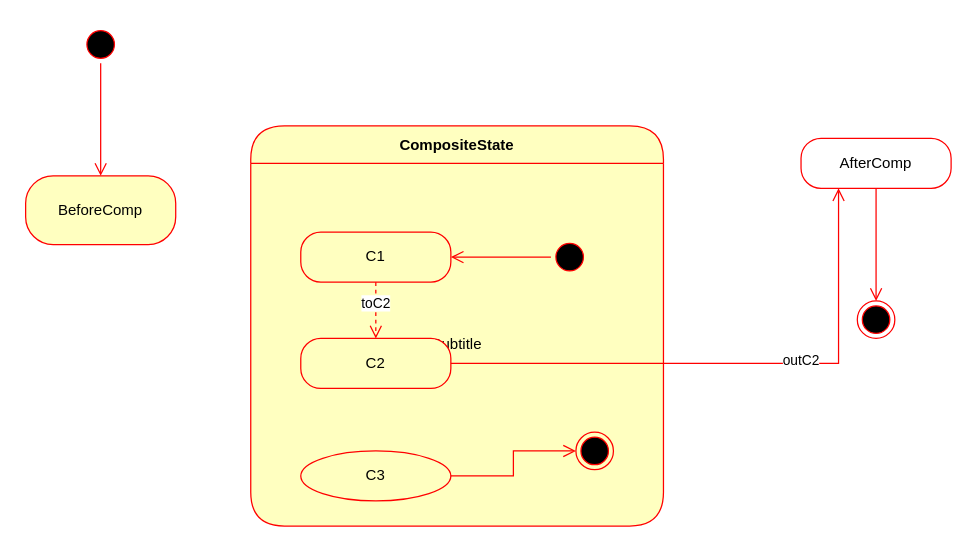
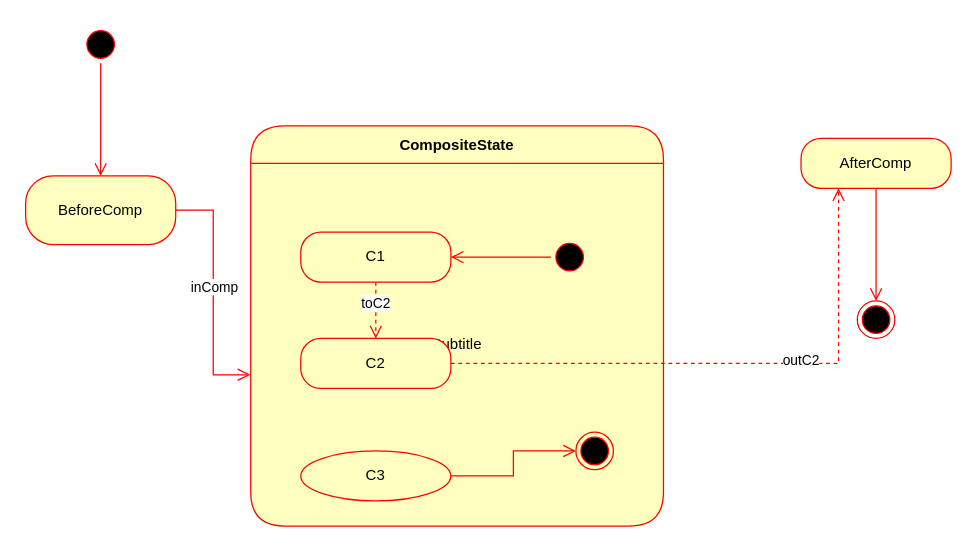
(876, 163) -> (876, 163)
none -> (213, 290)
(617, 363) -> (617, 363)
